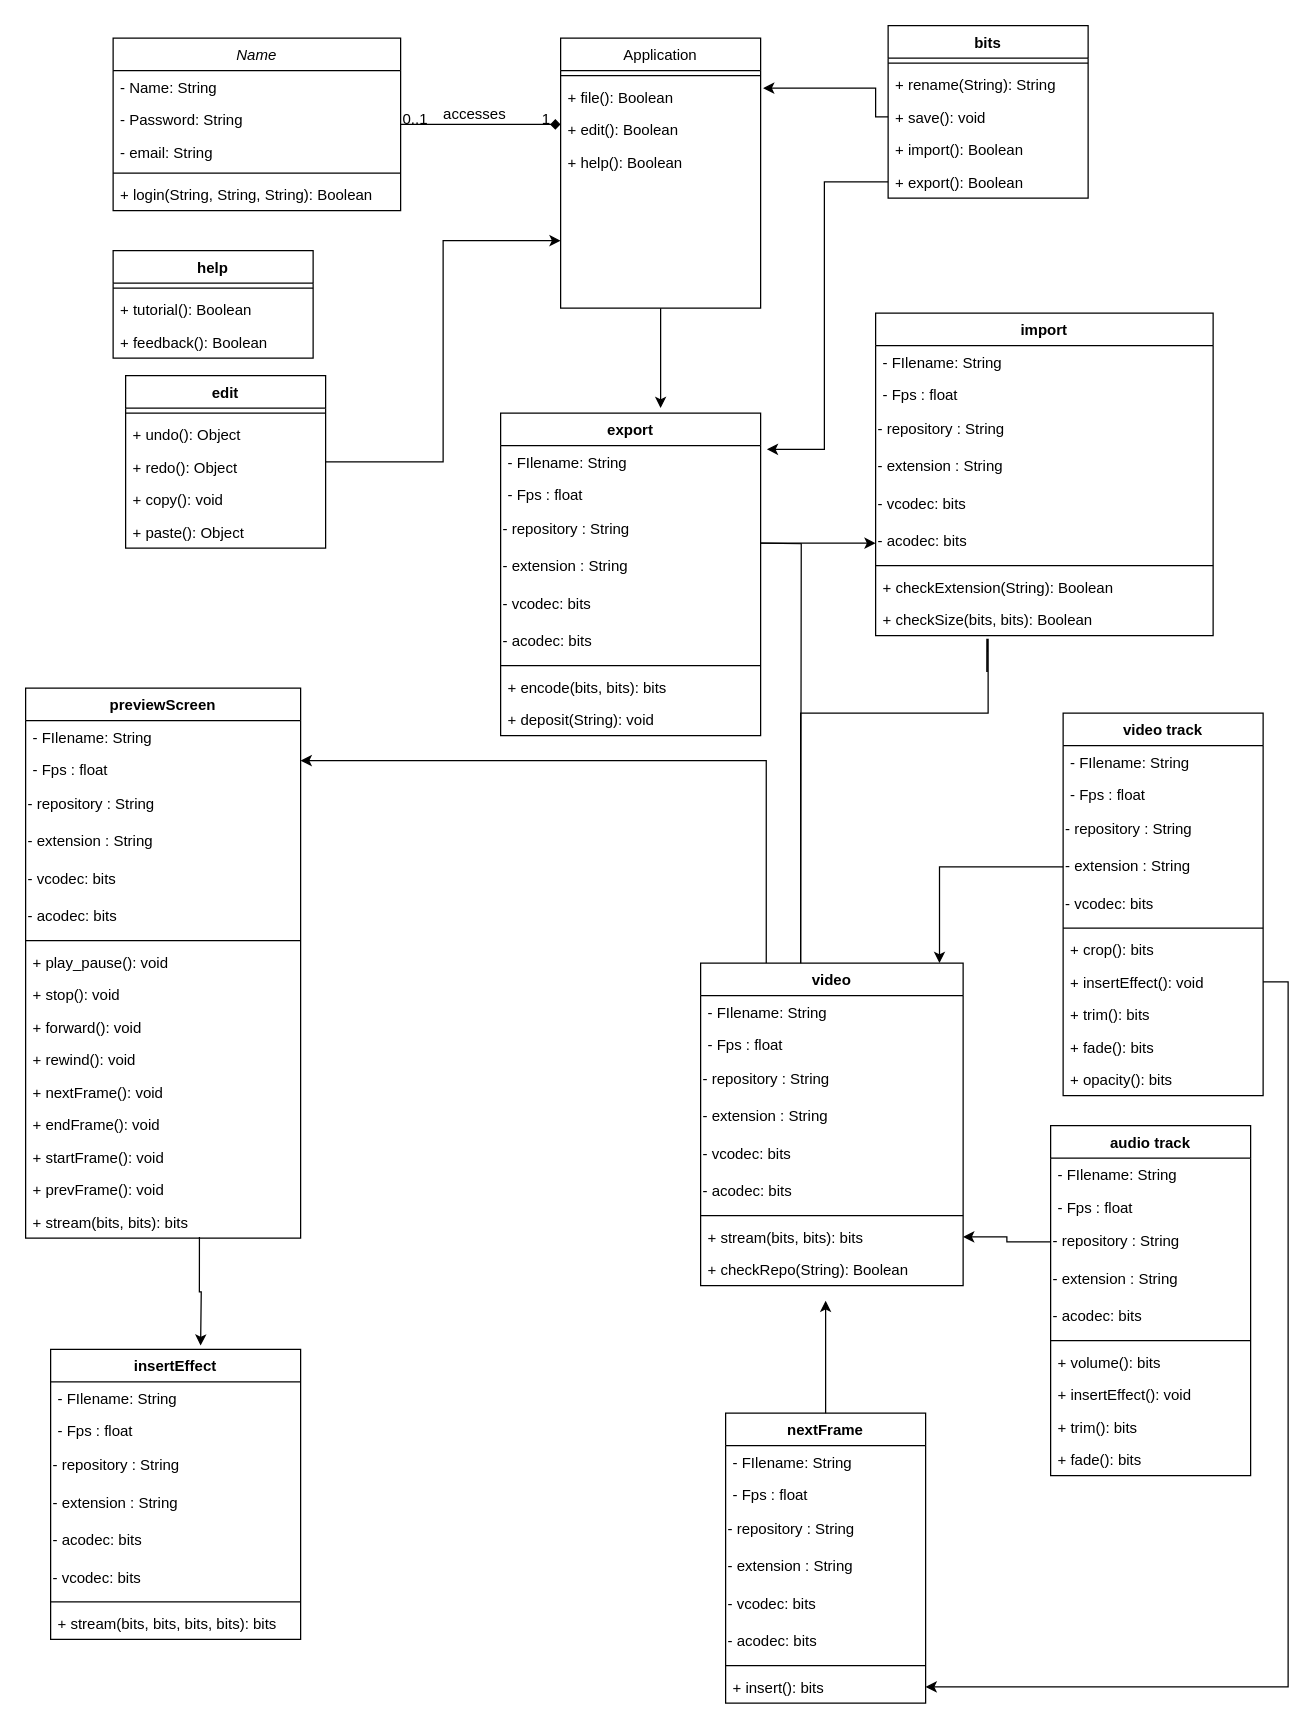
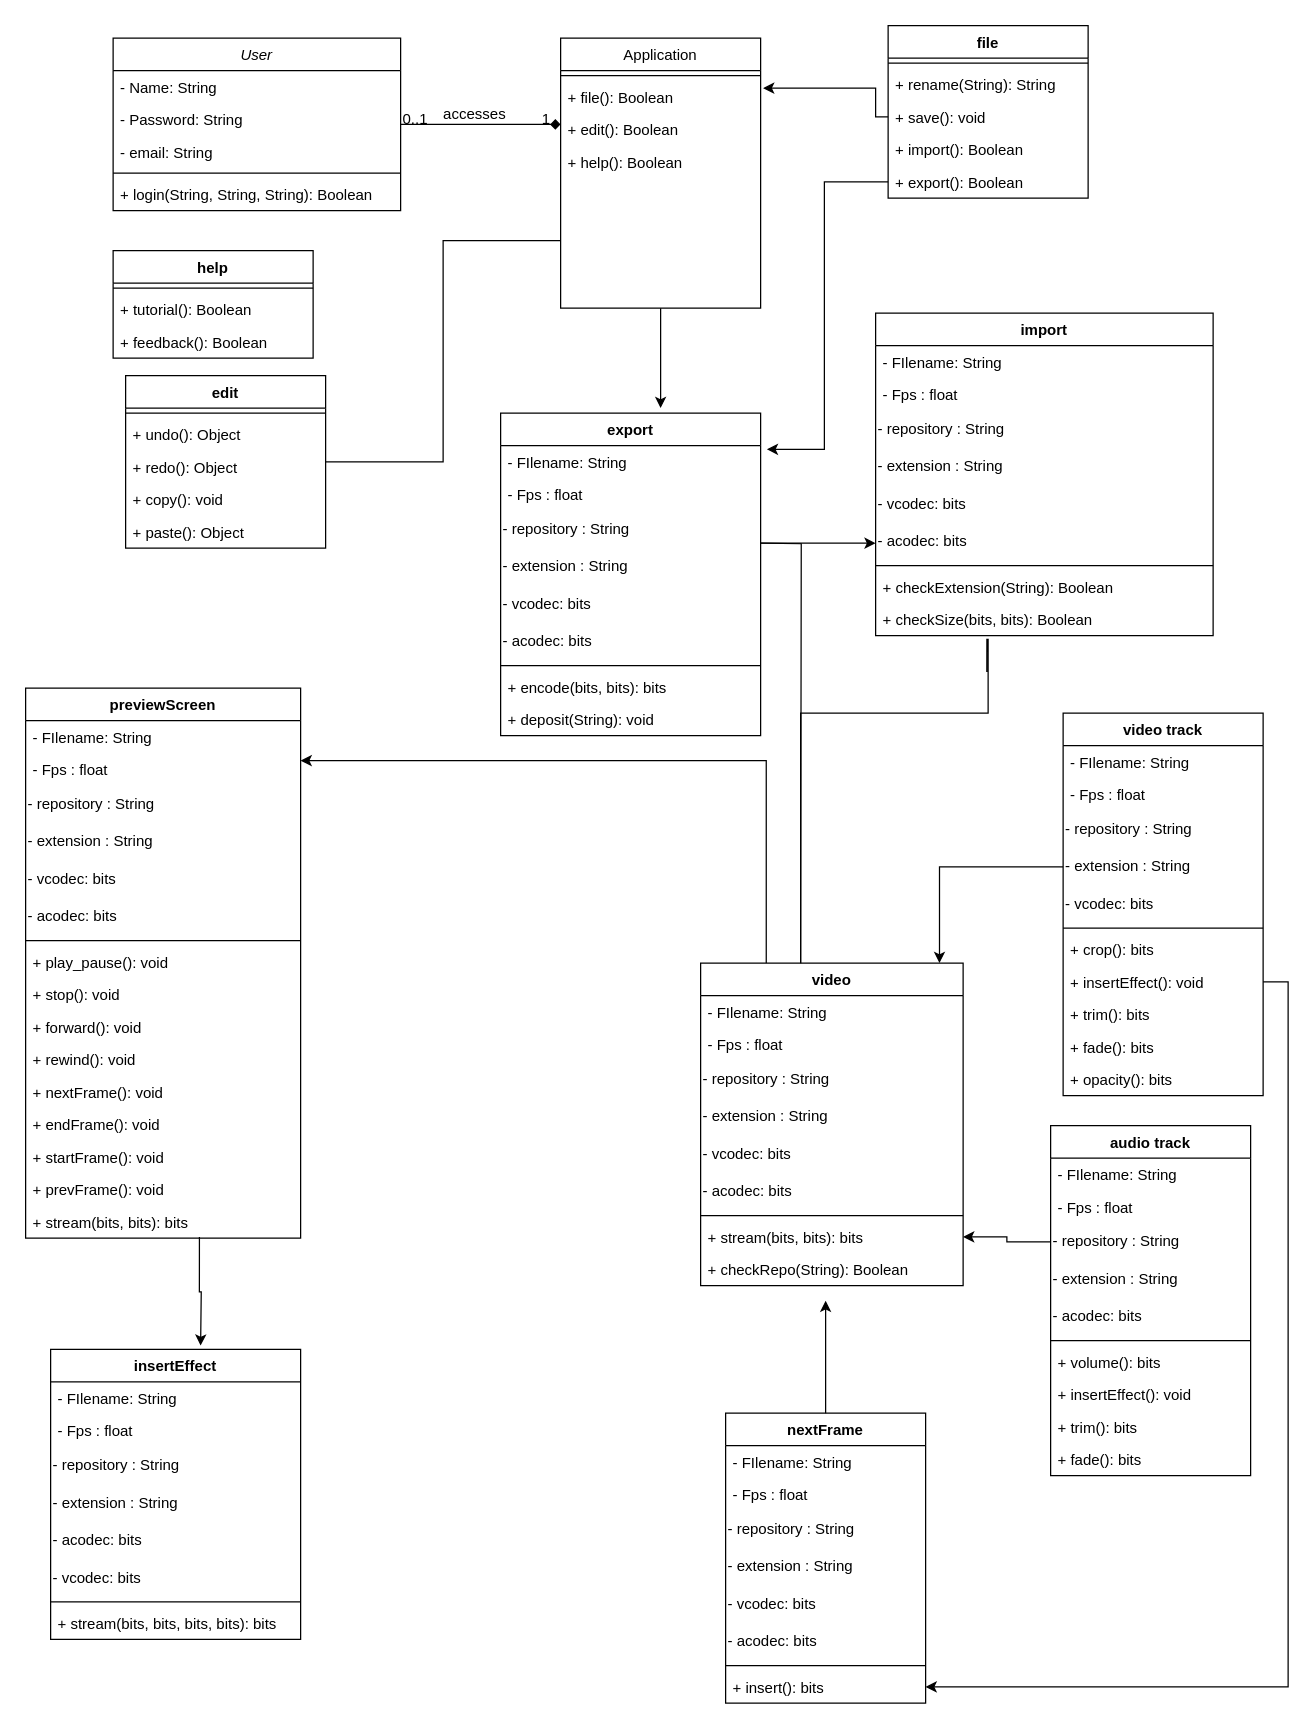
(988, 43) -> (988, 43)
(256, 55) -> (256, 55)
(551, 241) -> (553, 241)
